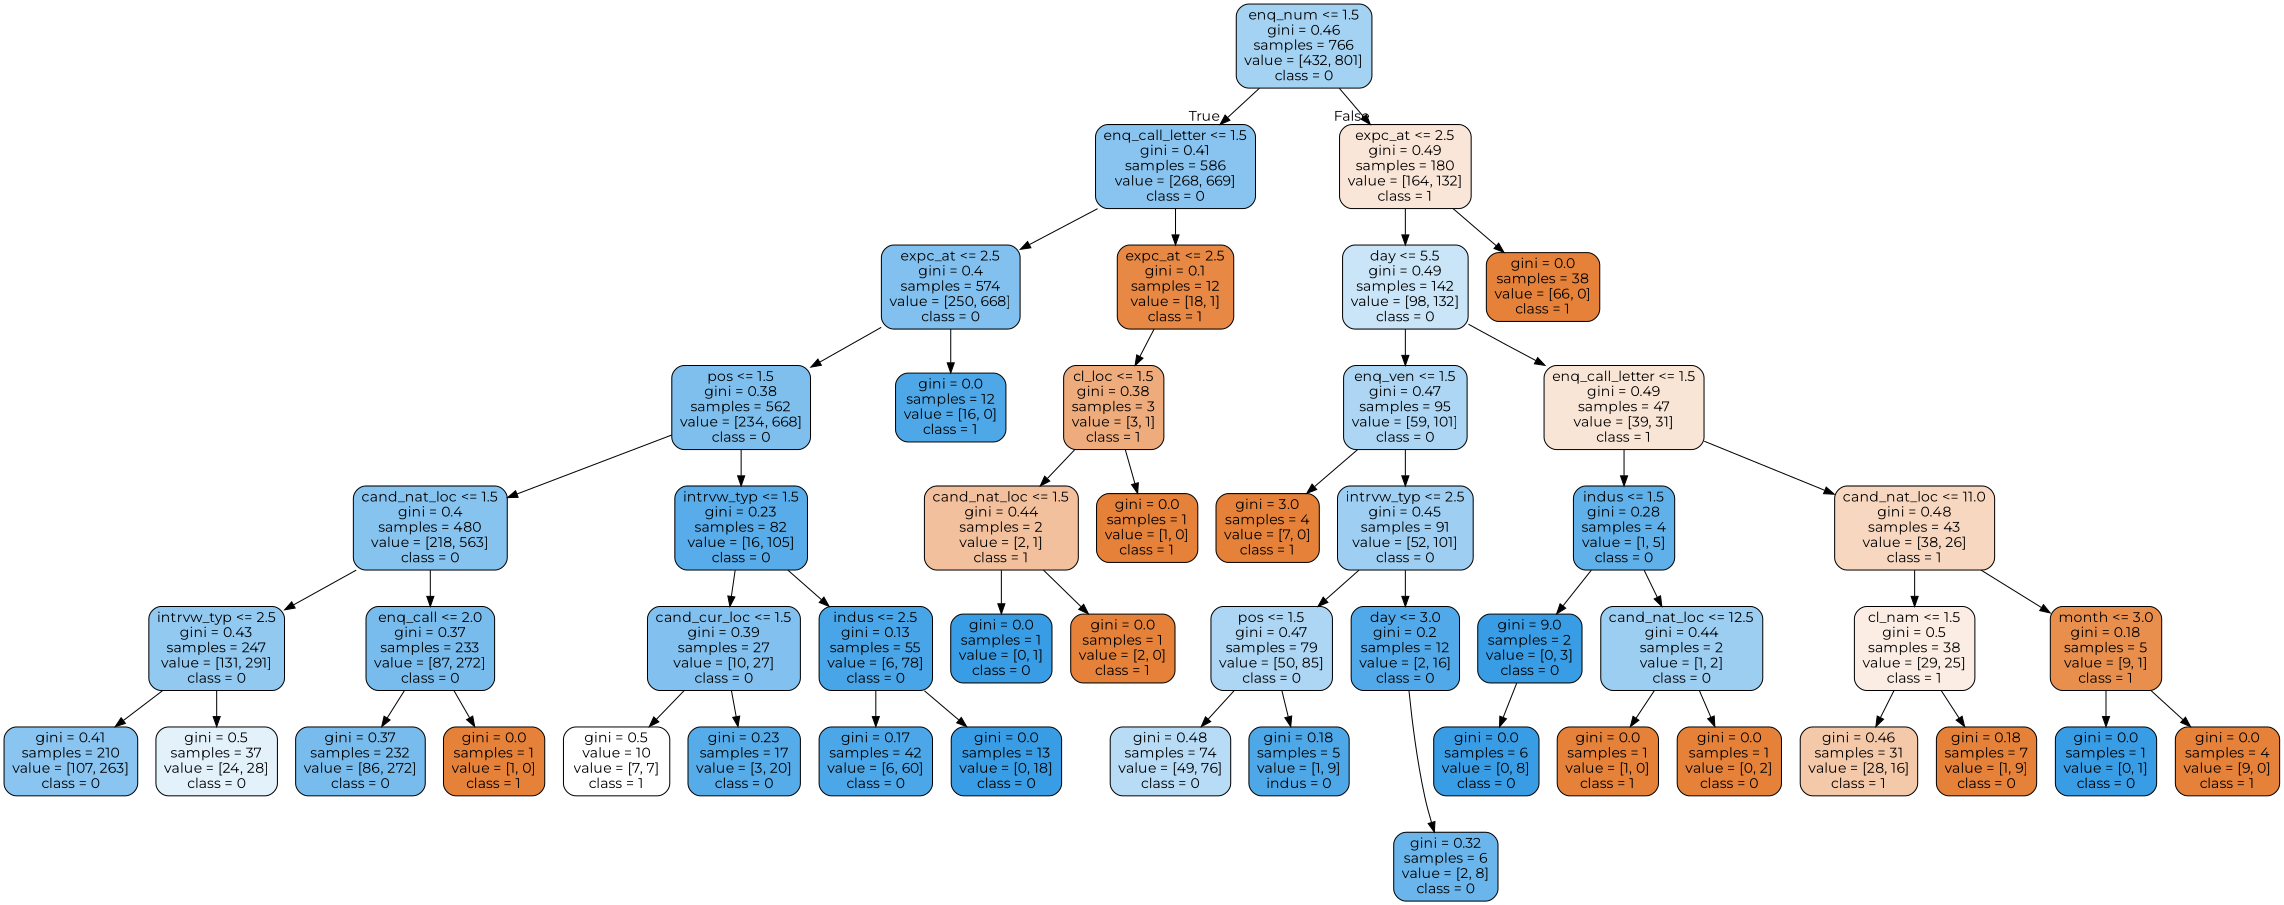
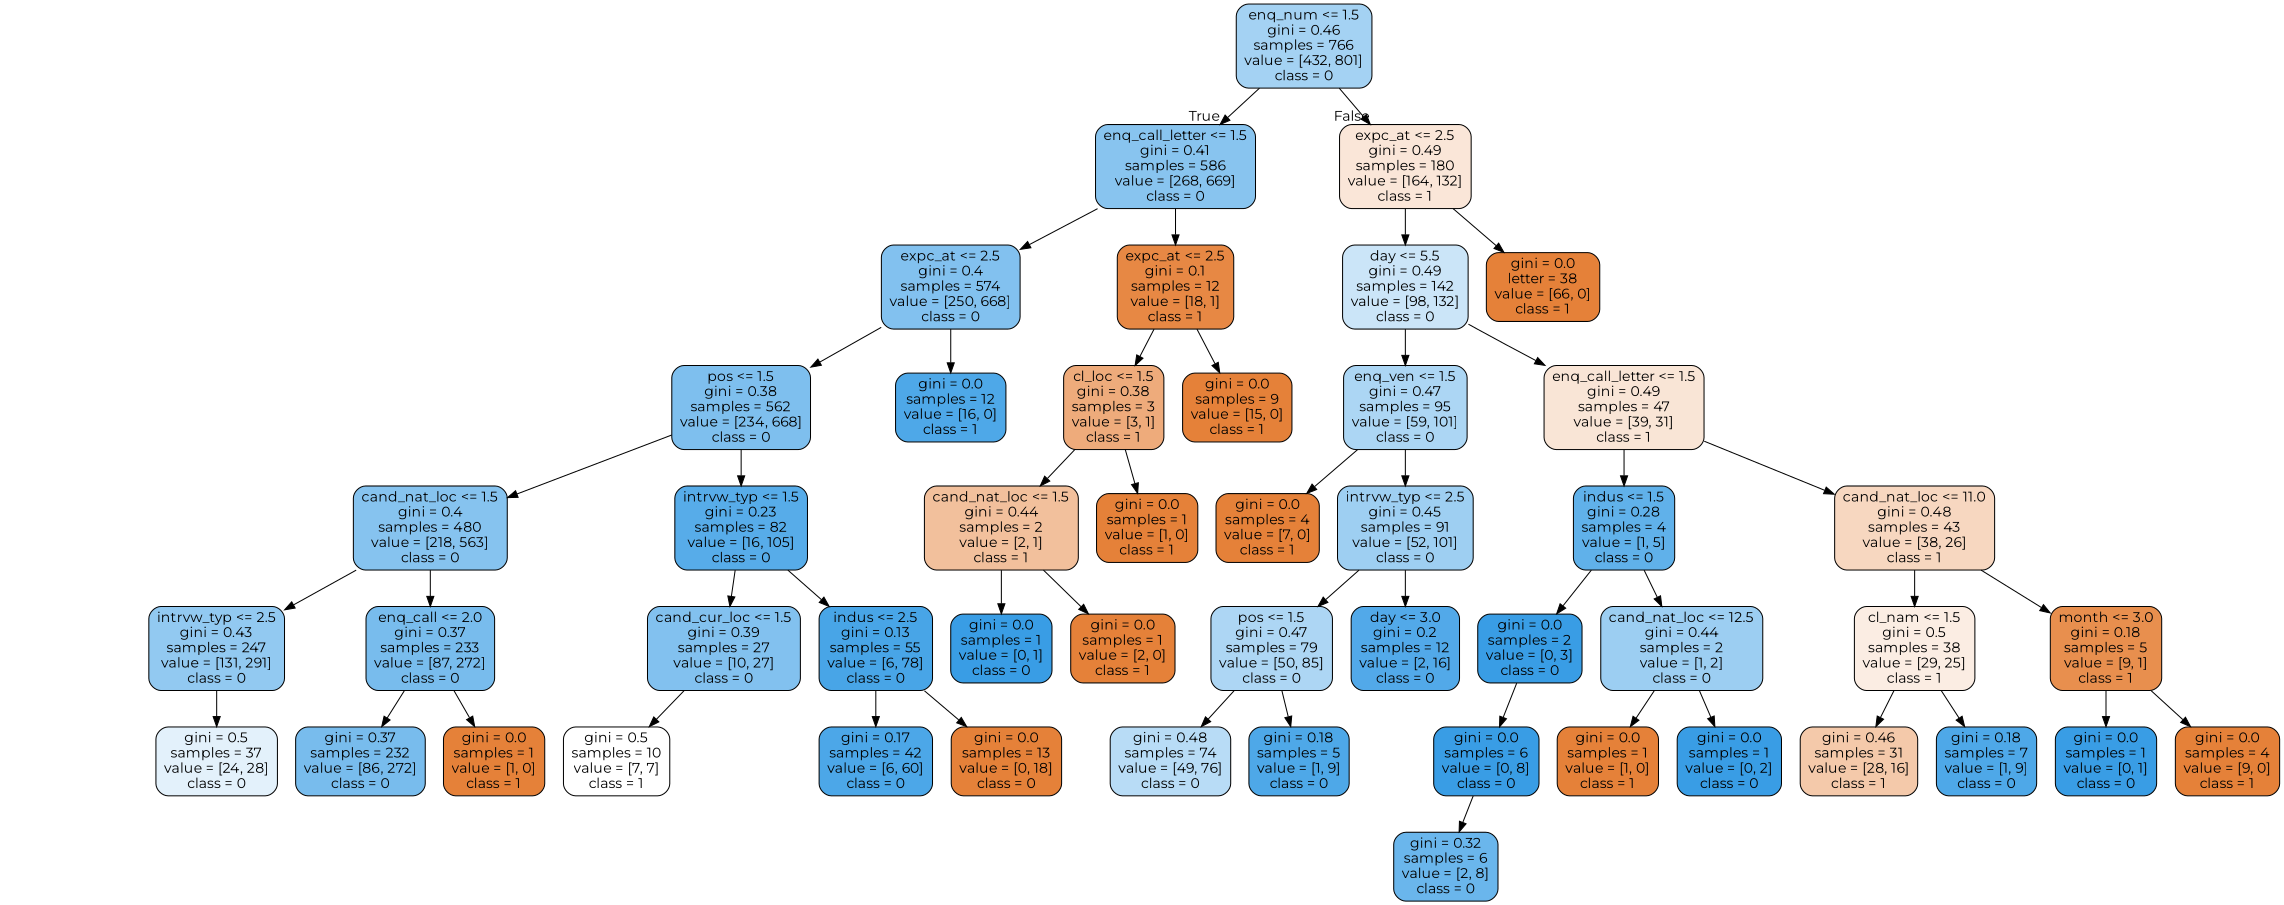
(1543, 287) -> (1543, 287)
none -> (1237, 408)
(1268, 528) -> (1268, 528)
(1530, 649) -> (1530, 649)
(1417, 757) -> (1468, 809)
(71, 761) -> none
(617, 761) -> (617, 761)
(744, 761) -> none
(1006, 761) -> (1006, 761)
(1299, 761) -> (1299, 761)
(1729, 761) -> (1729, 761)
(1987, 761) -> (1987, 761)
